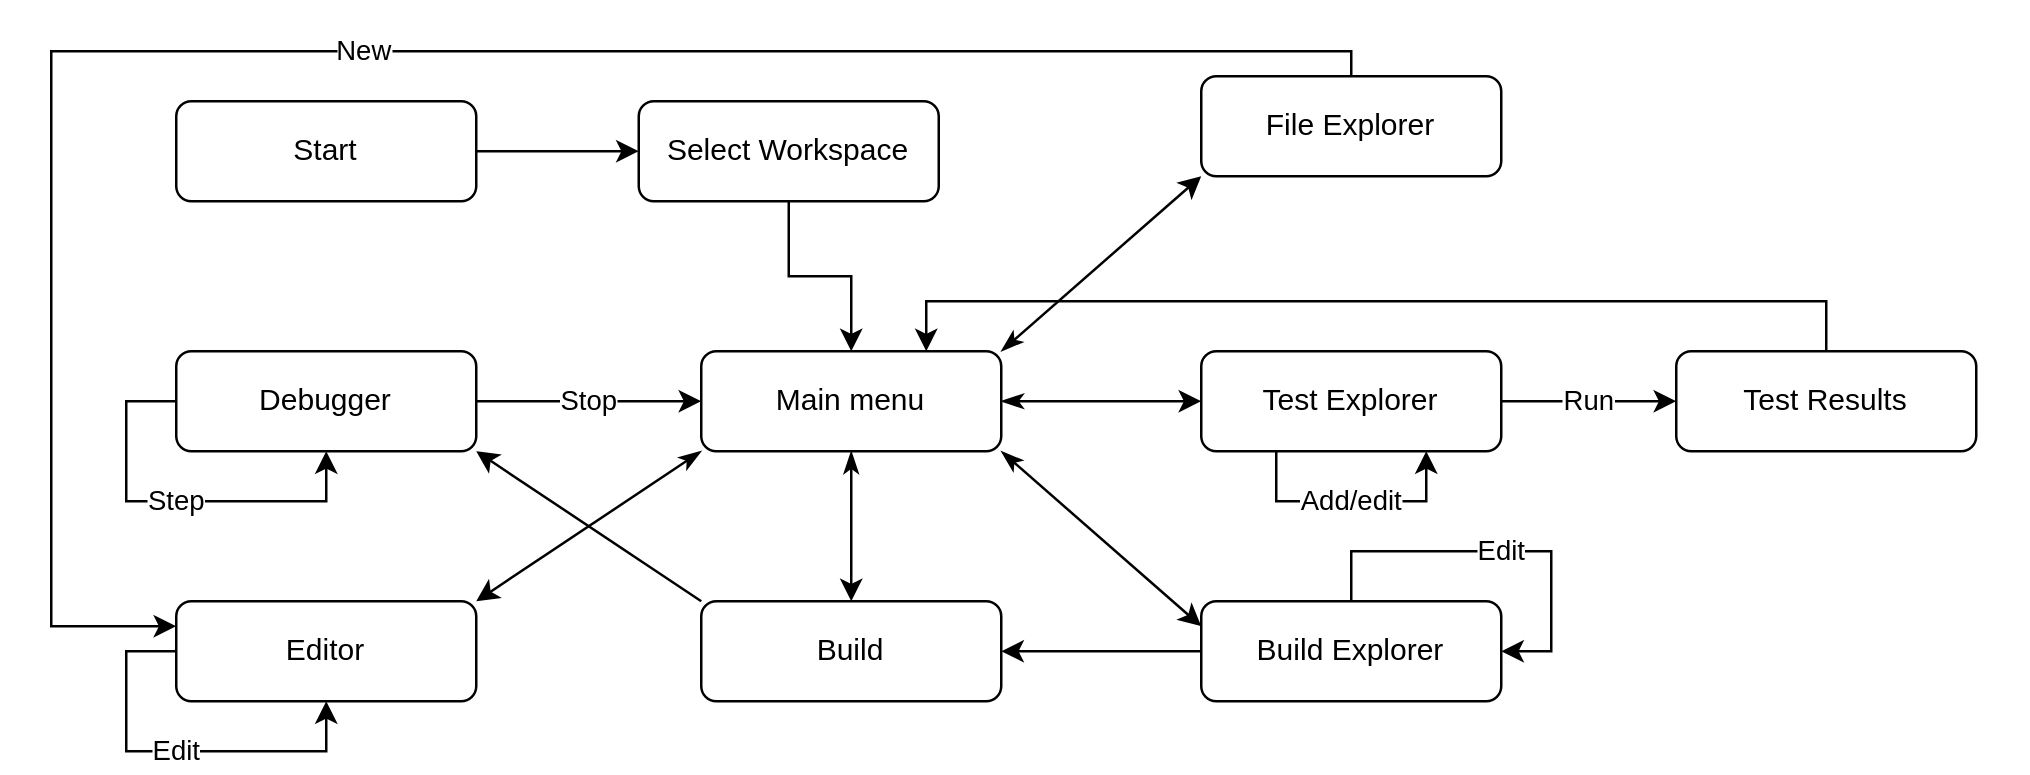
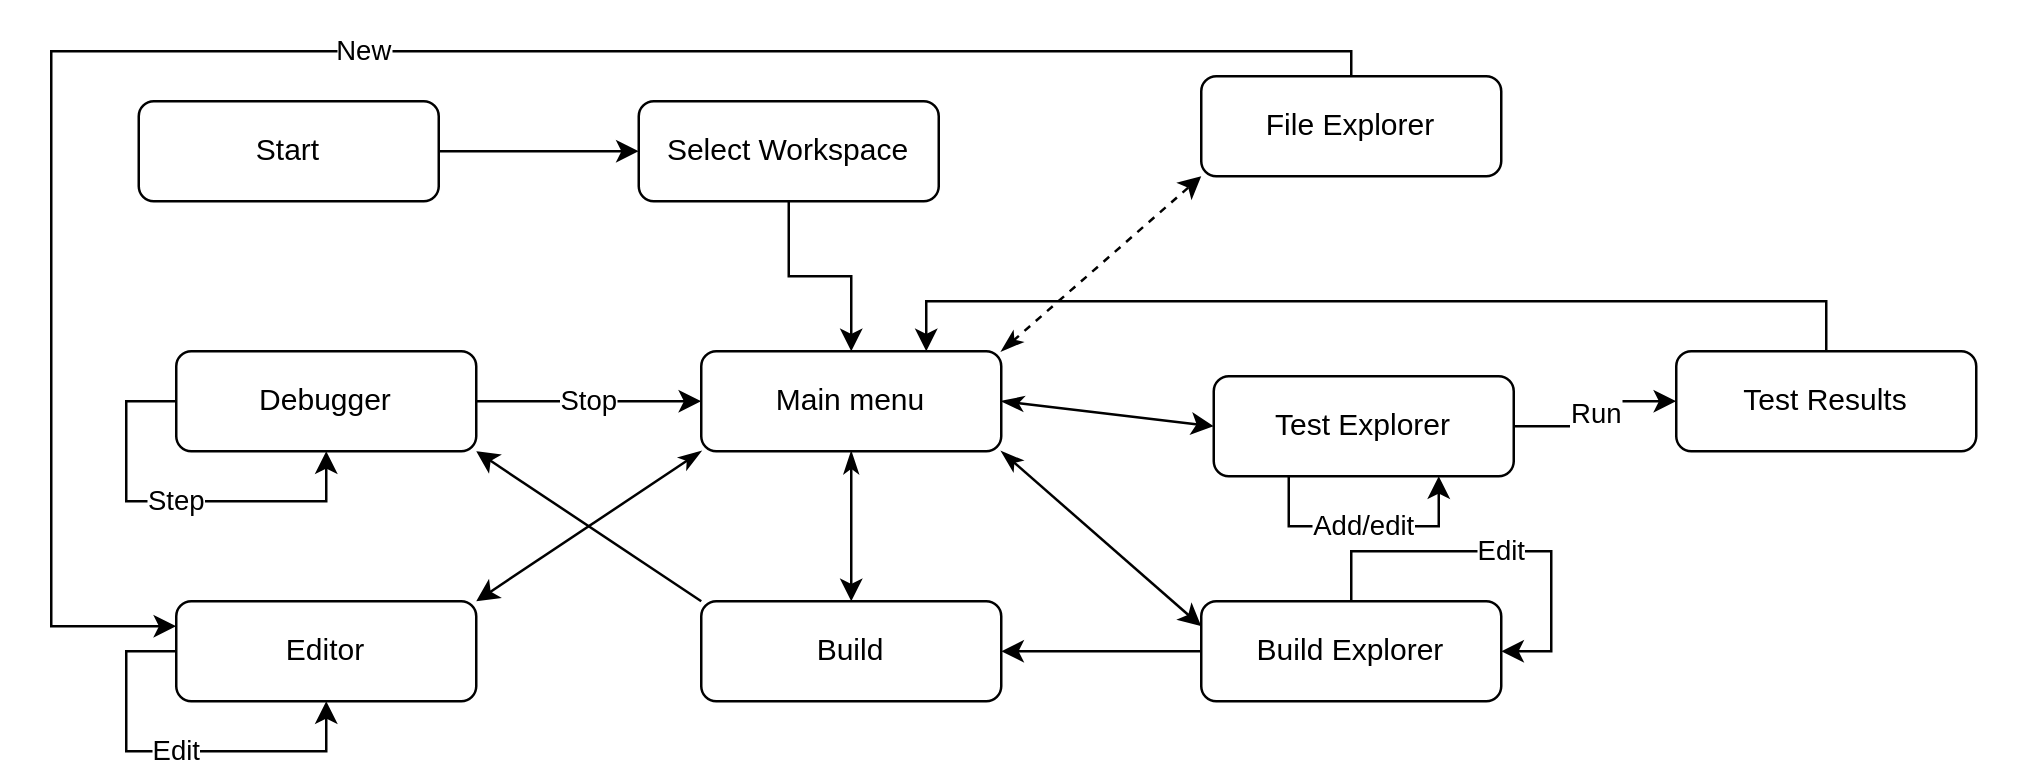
(326, 151) -> (289, 151)
(1124, 244) -> (1124, 244)
(1351, 401) -> (1364, 426)
